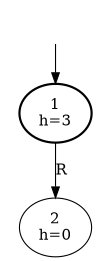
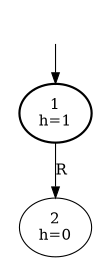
(56, 113) -> (56, 113)
